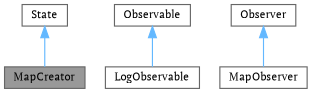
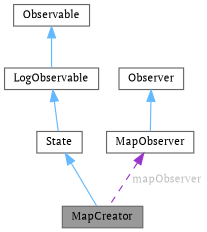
none -> (56, 116)
none -> (123, 184)
